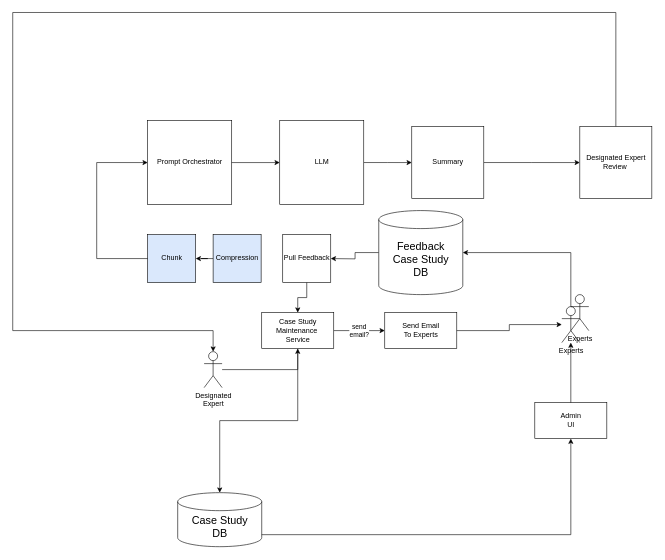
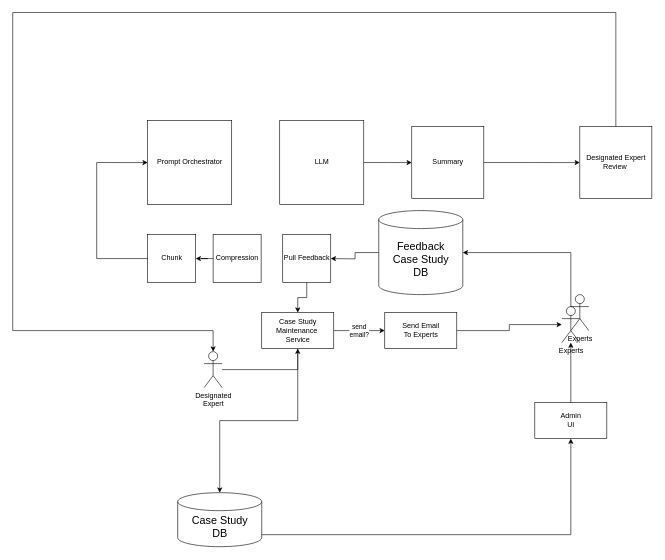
(254, 162) -> none
(172, 258) -> (172, 258)
(237, 258) -> (237, 258)
